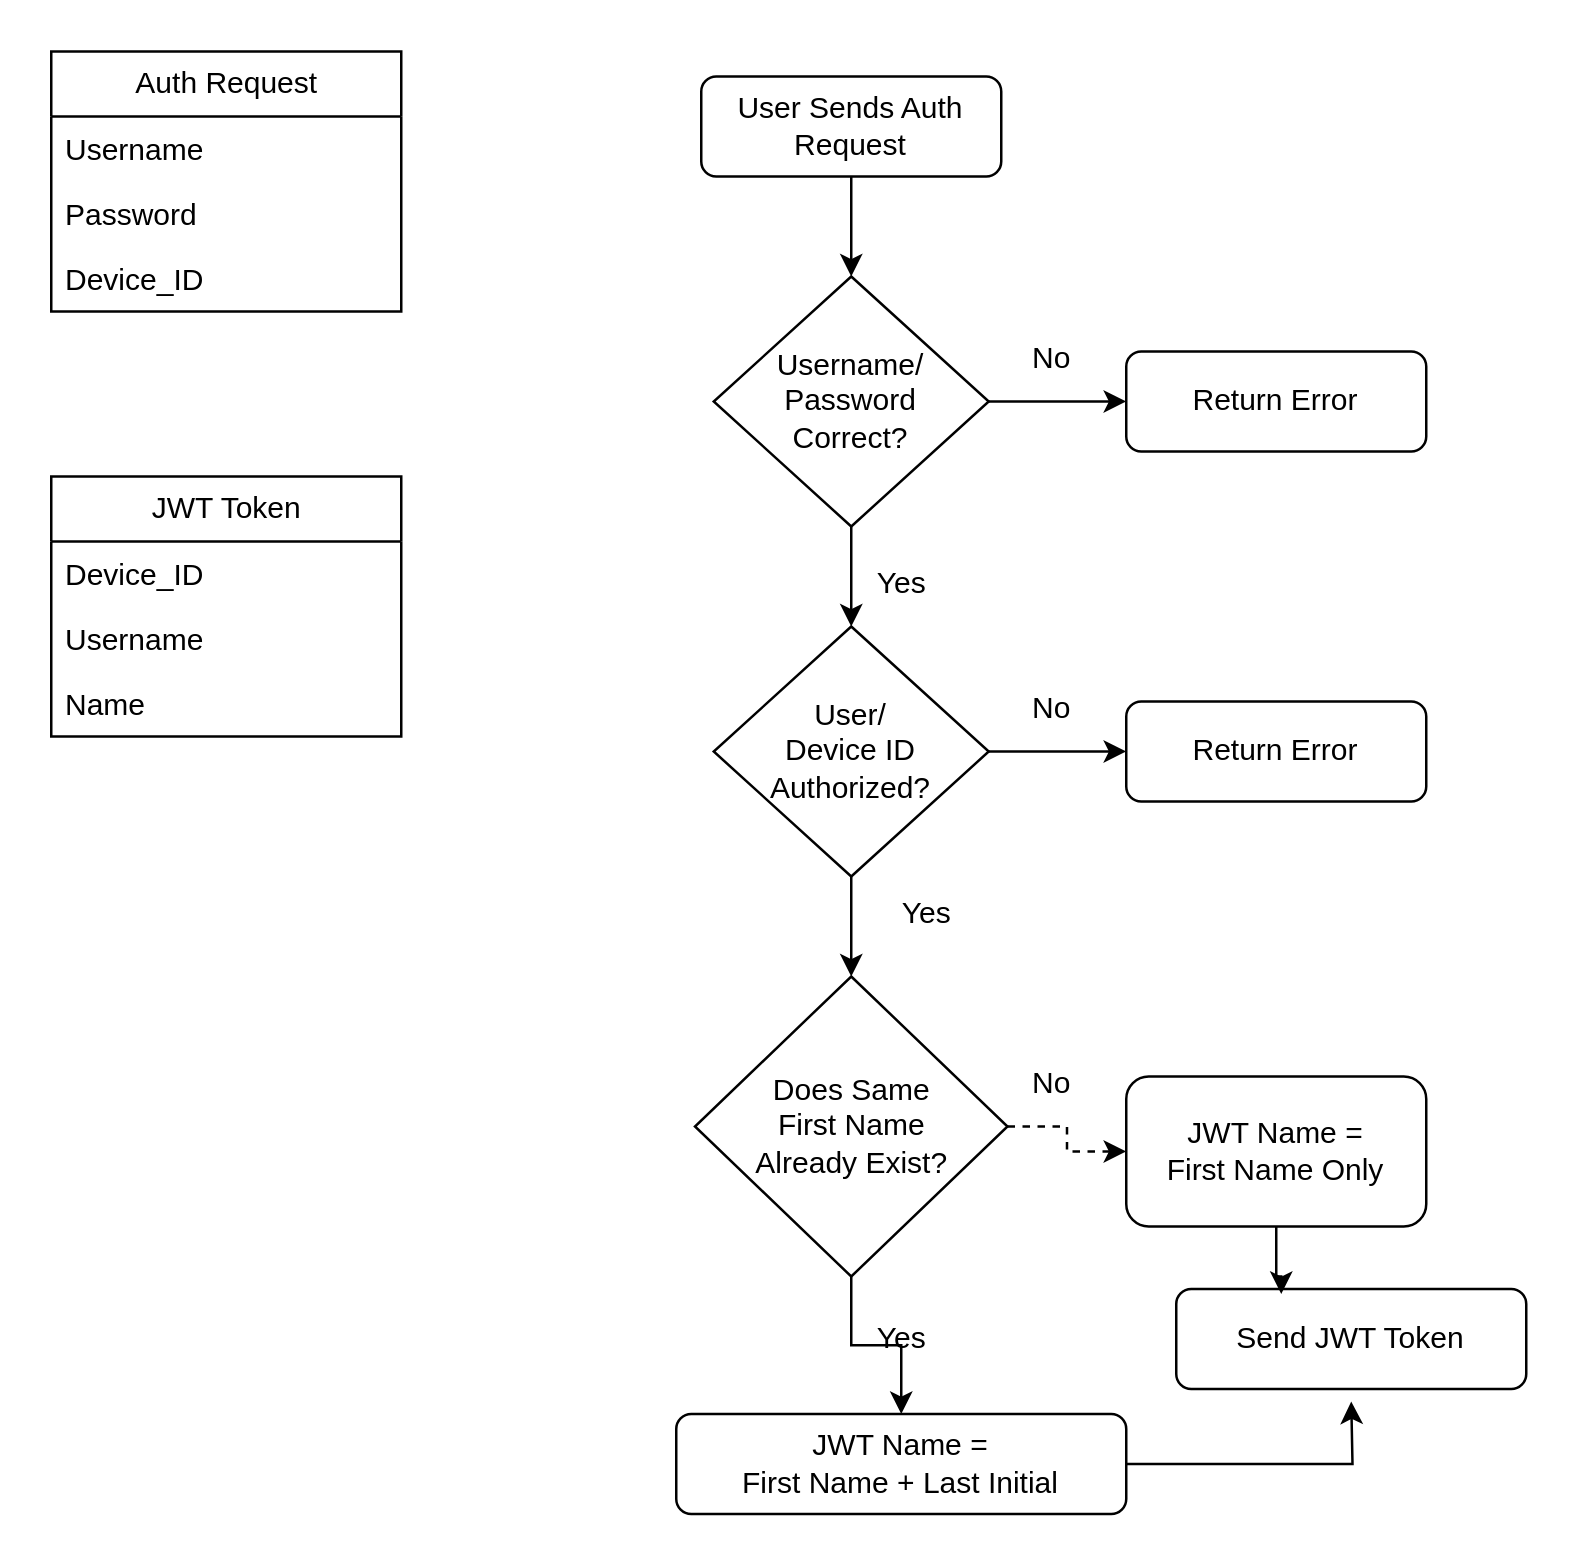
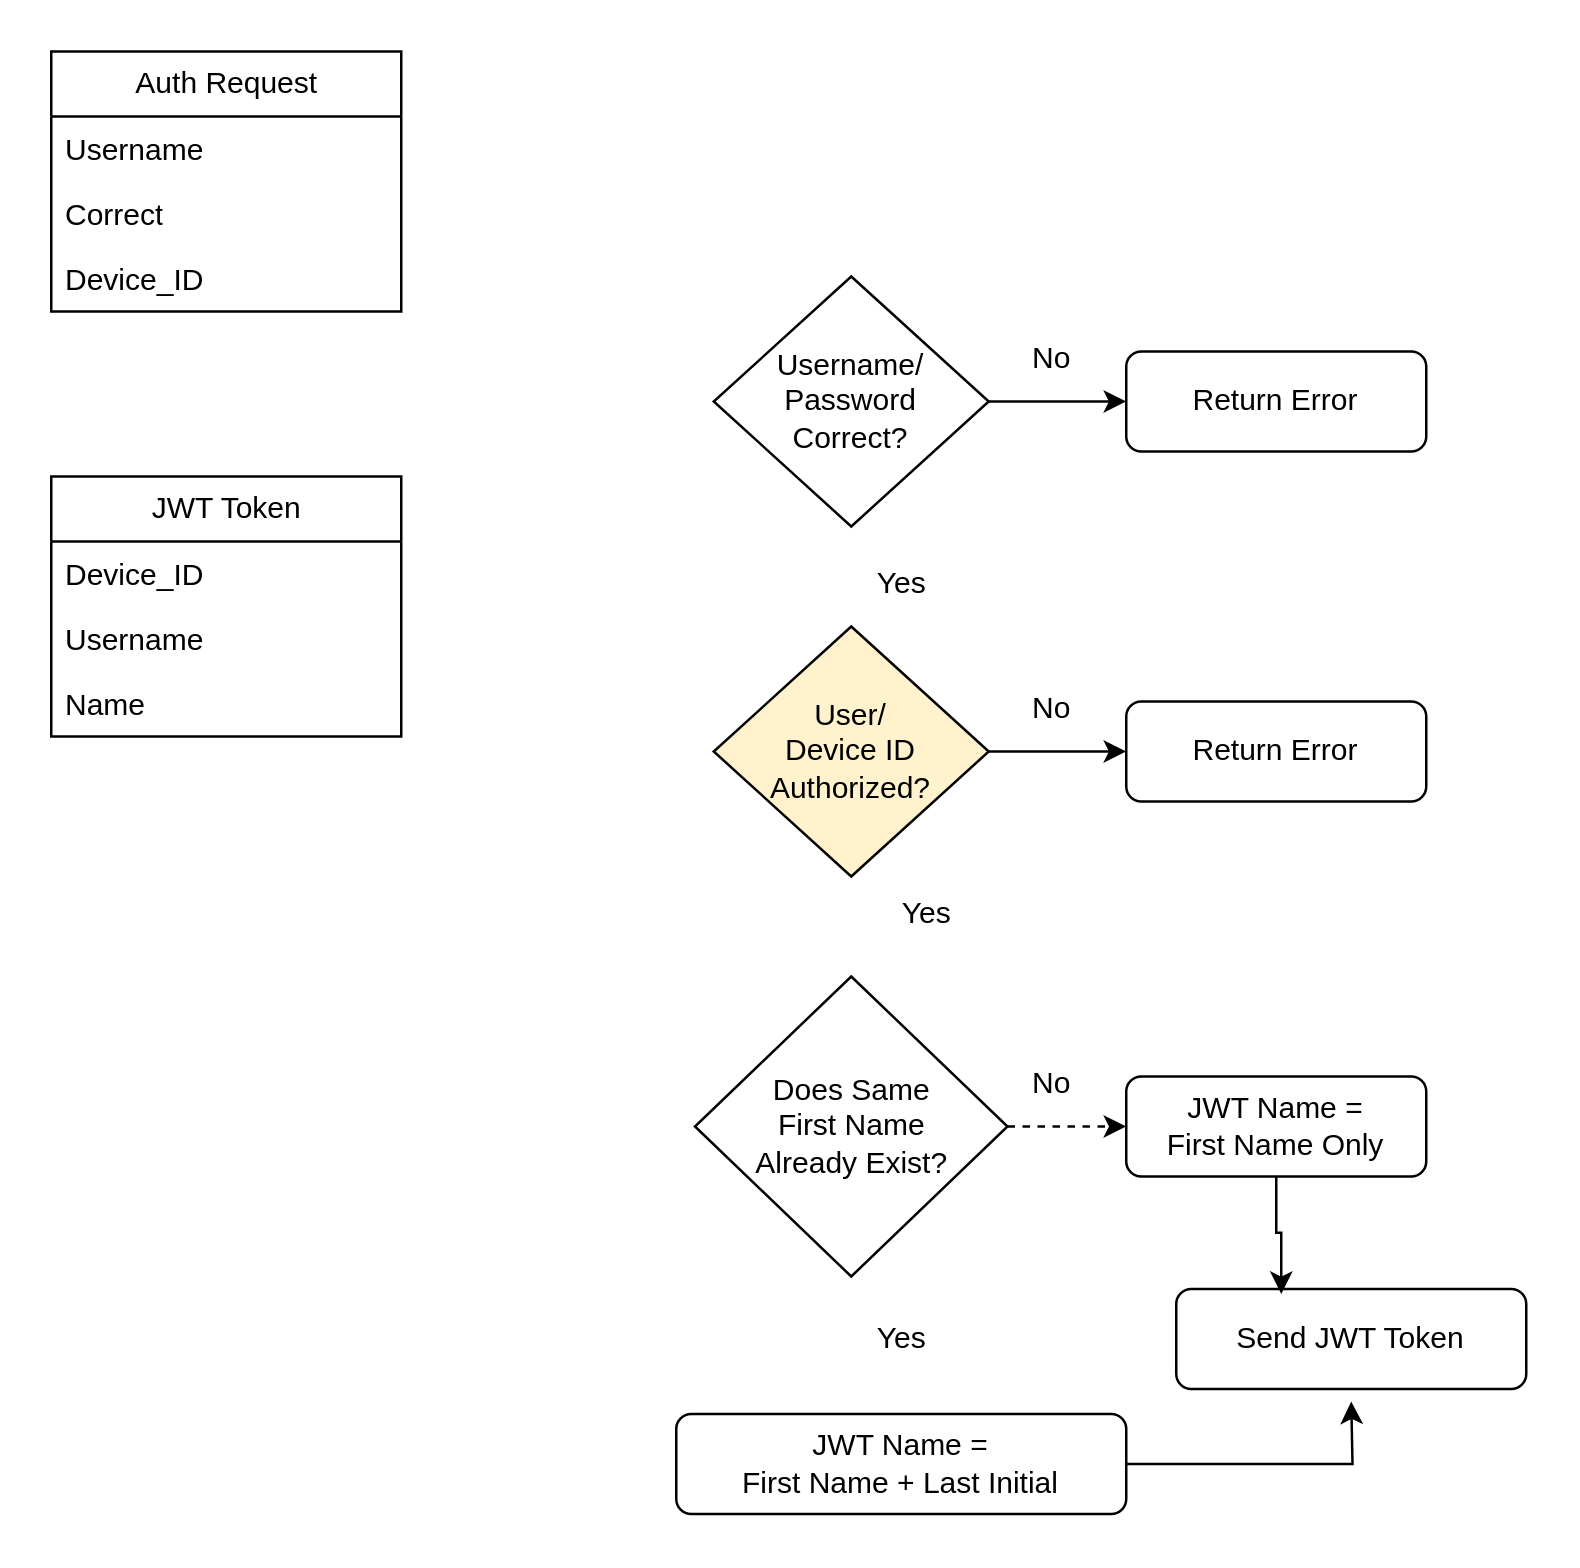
(851, 126) -> none
(133, 217) -> (125, 217)
(851, 218) -> none
(851, 568) -> none
(851, 751) -> (851, 751)
(851, 918) -> none
(1276, 1151) -> (1276, 1126)
(868, 1345) -> none
